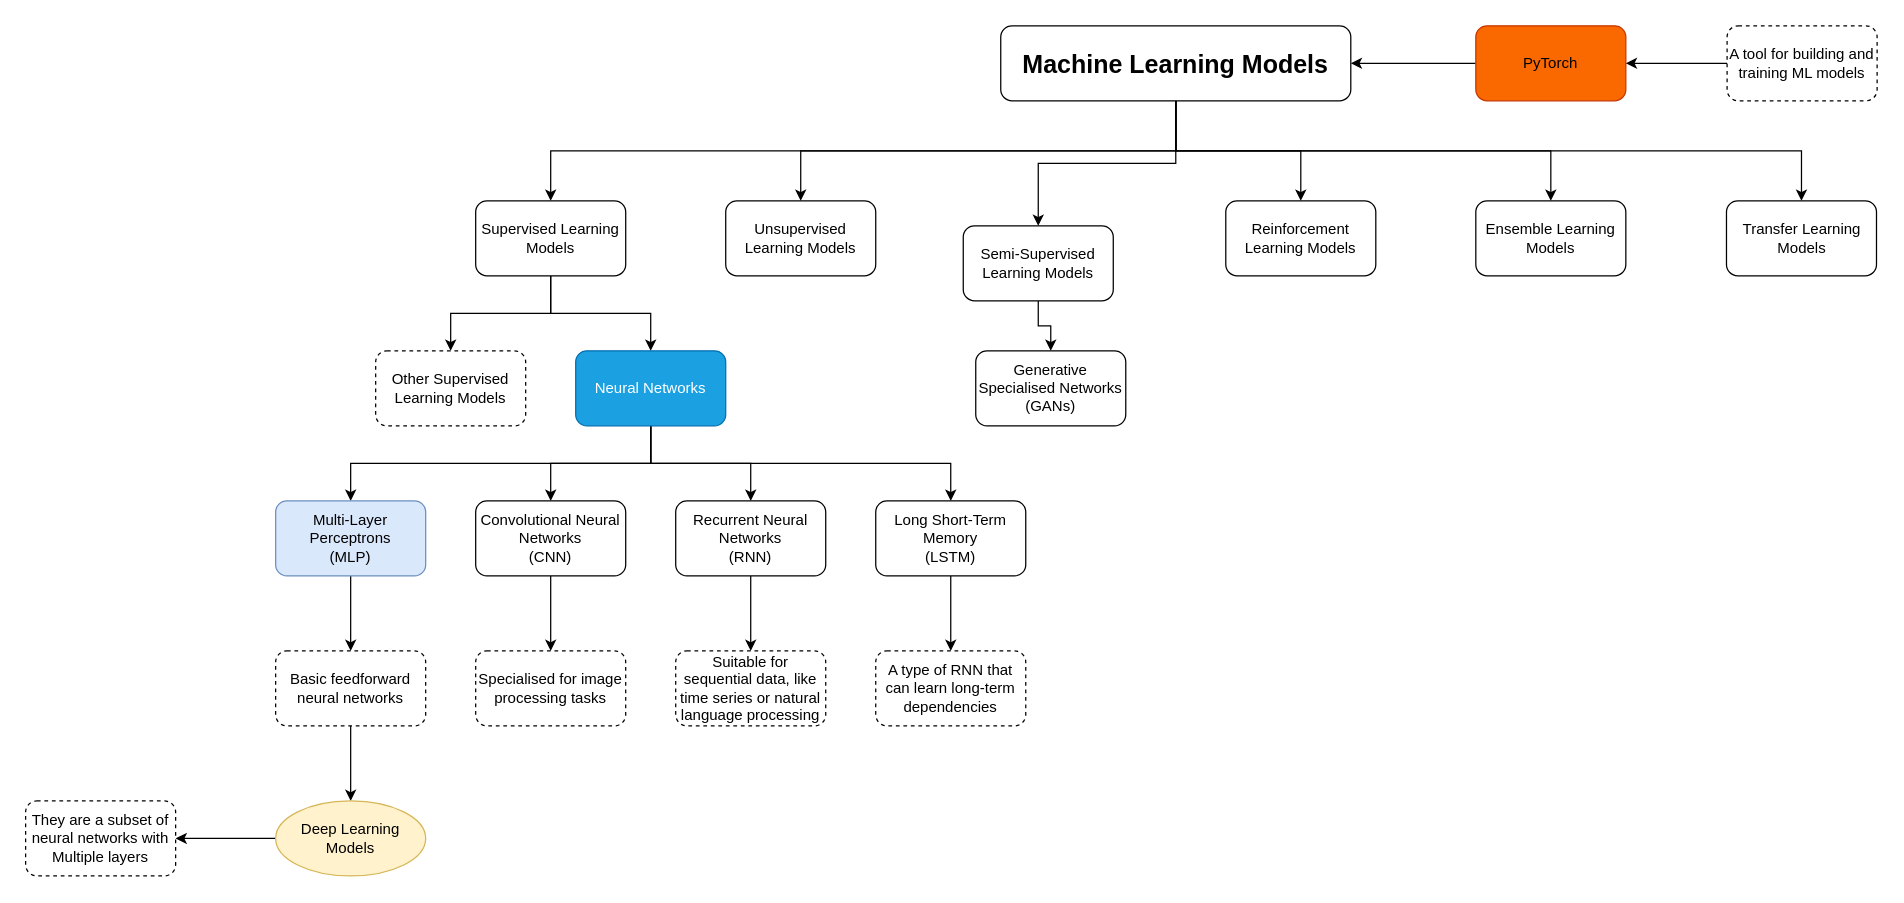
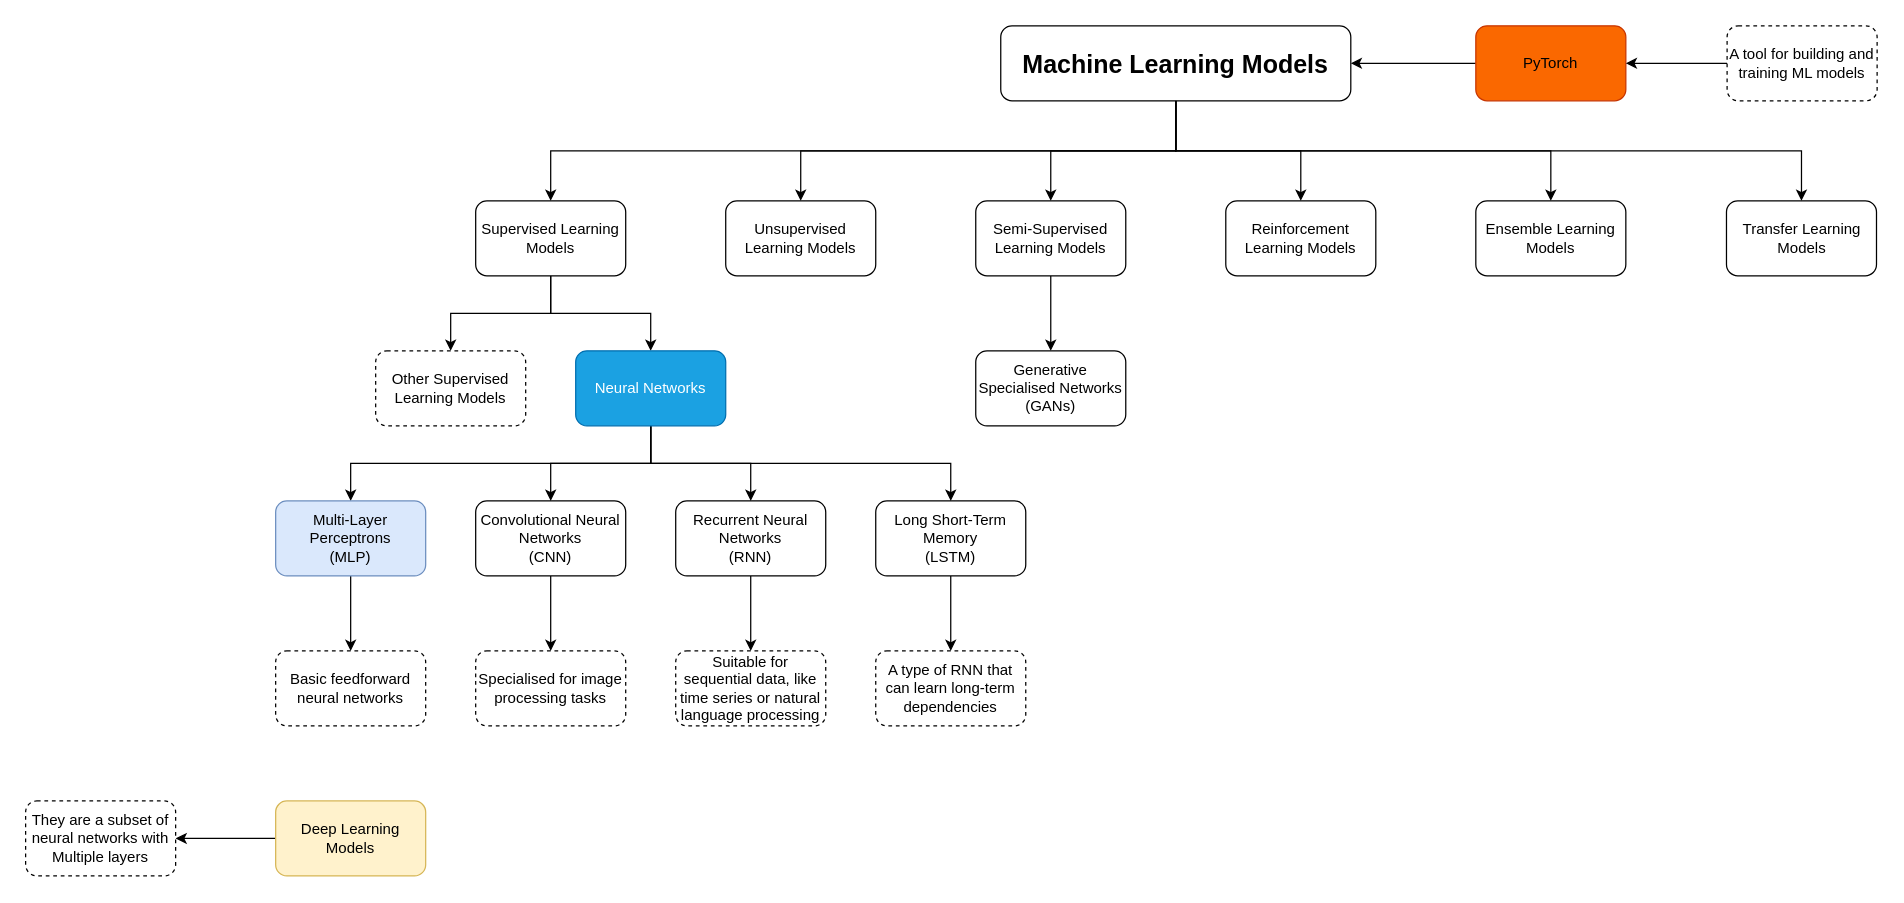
(1038, 263) -> (1051, 238)
(351, 759) -> none
(351, 838) -> (351, 838)
